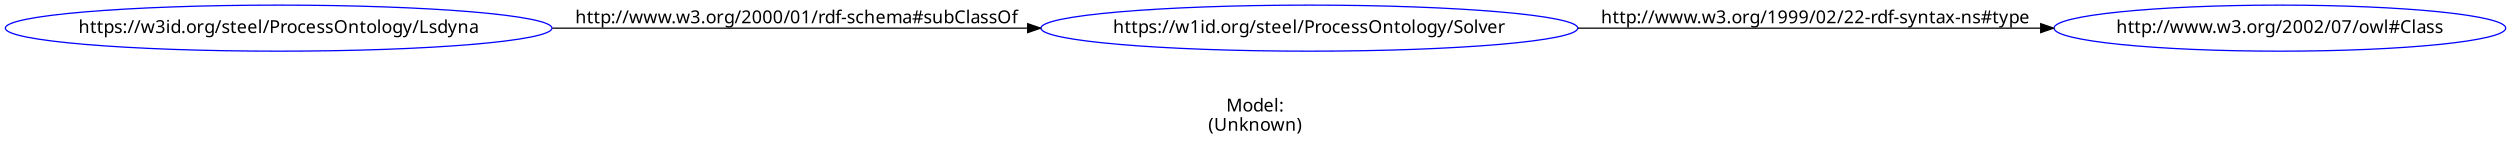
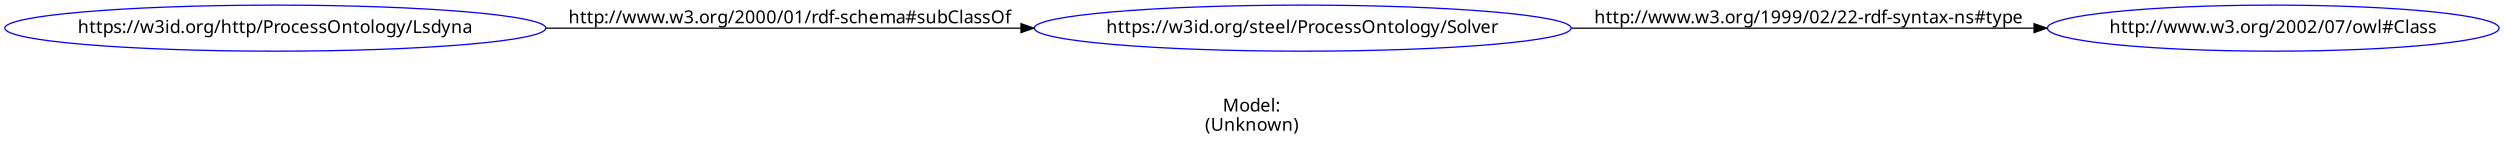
(279, 28) -> (275, 28)
(1309, 28) -> (1303, 28)
